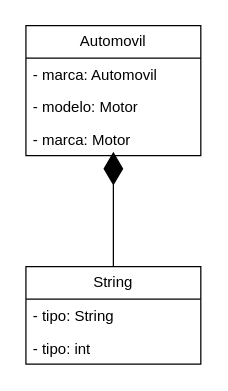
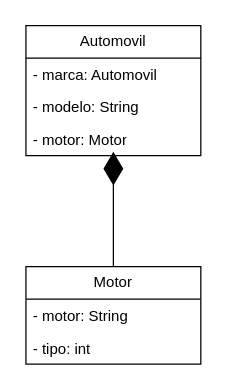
(88, 108) -> (91, 108)
(86, 141) -> (86, 141)
(113, 283) -> (113, 283)
(82, 317) -> (88, 317)
